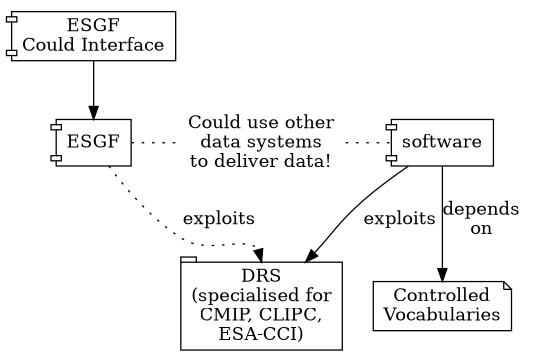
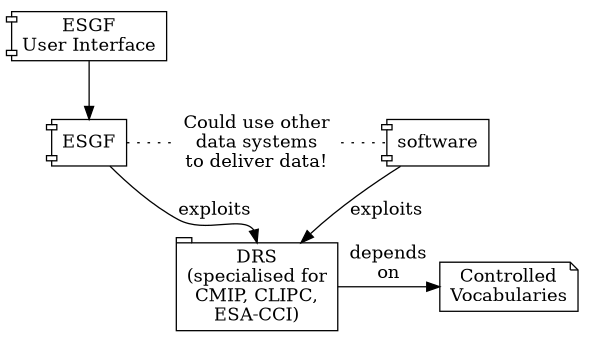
(94, 36) -> (89, 36)
(442, 217) -> (382, 287)
(172, 232) -> (174, 217)
